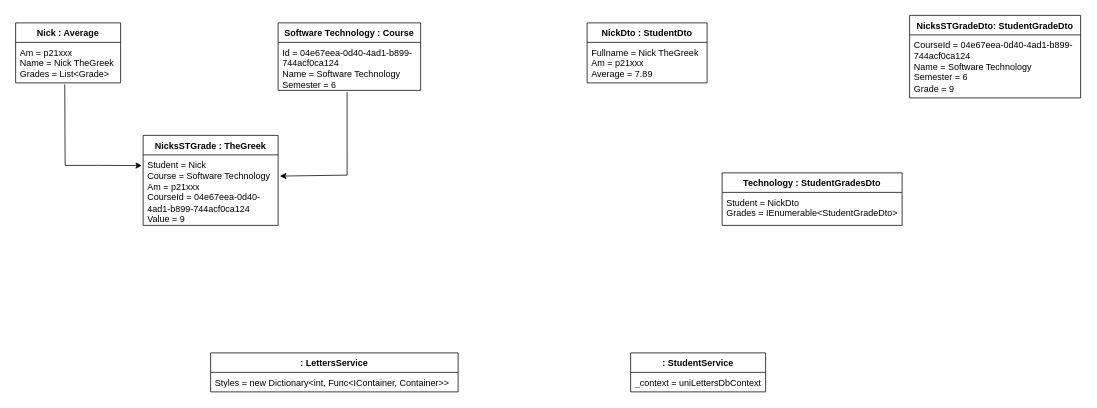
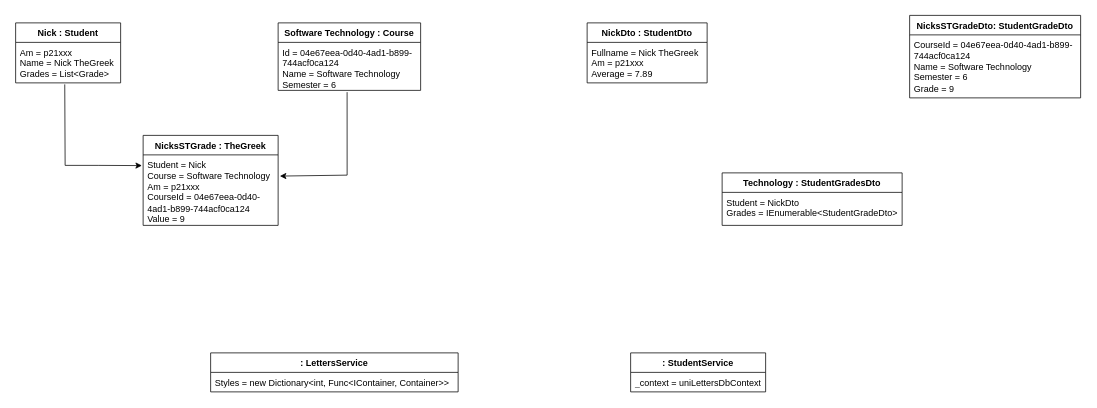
(68, 34) -> (68, 34)
